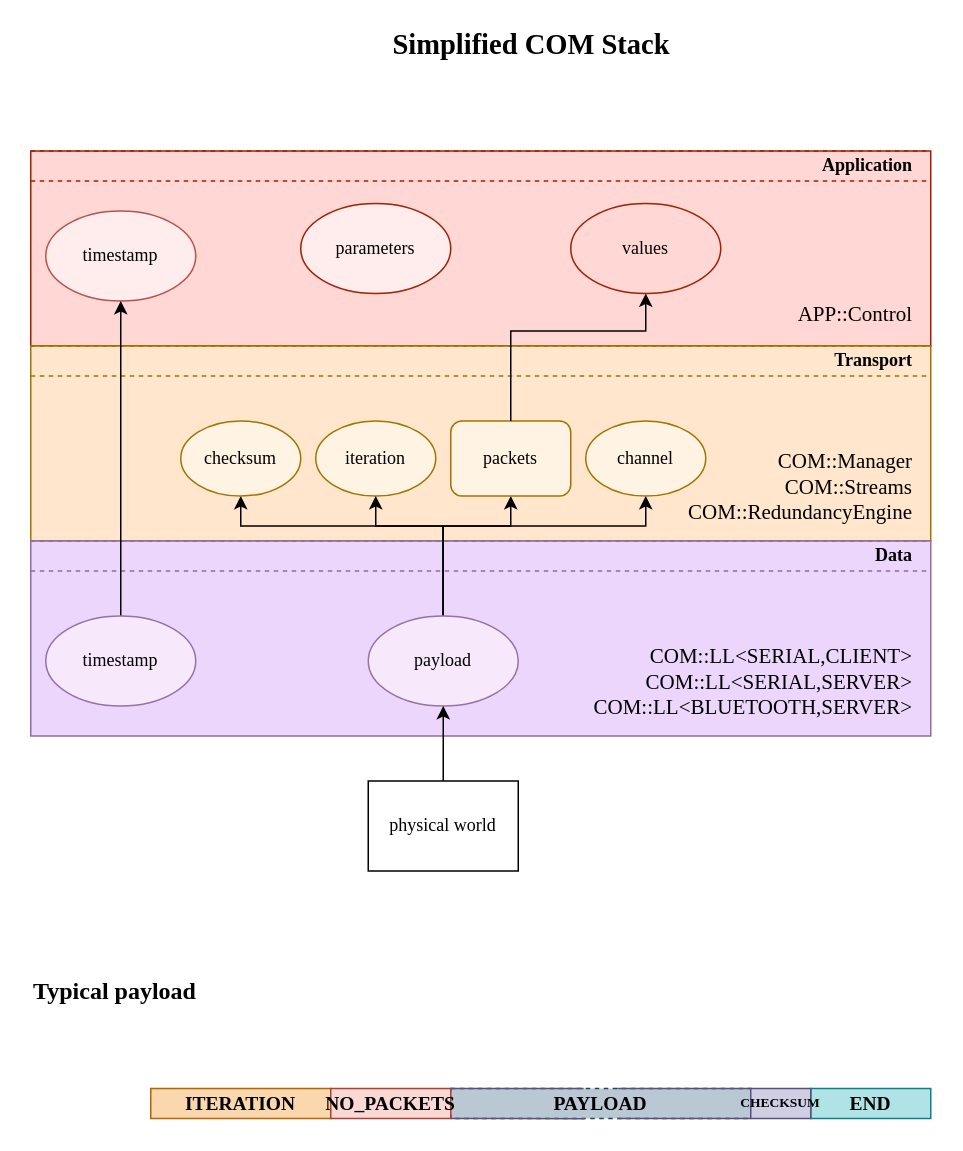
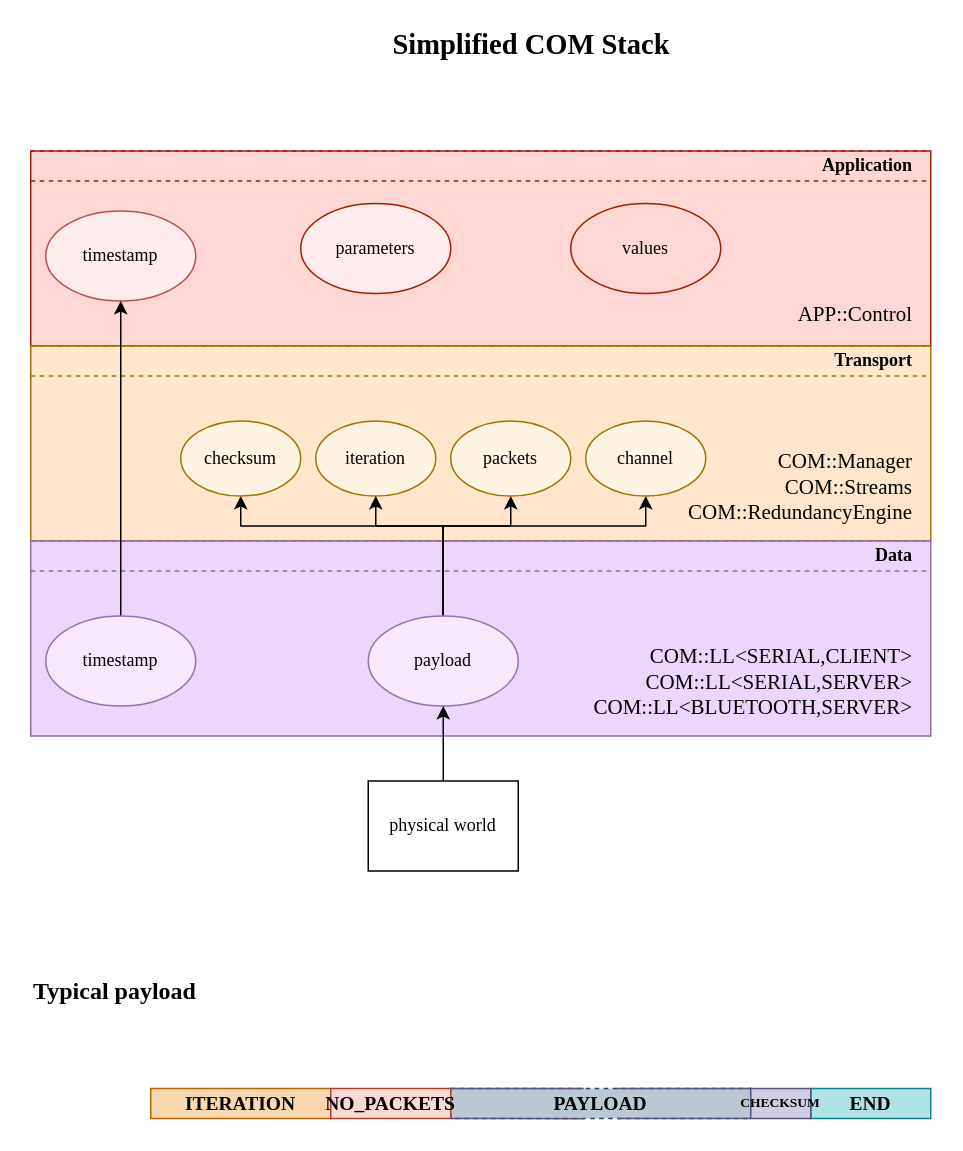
(547, 331) -> none
(511, 458) -> (511, 458)
